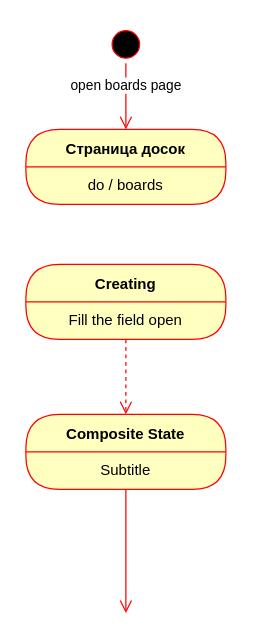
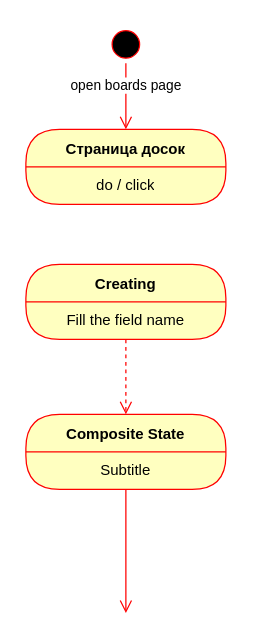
(126, 186) -> (126, 186)
(126, 321) -> (126, 321)
